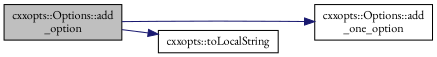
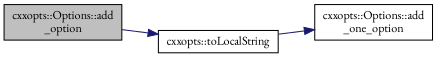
(213, 21) -> (291, 33)
